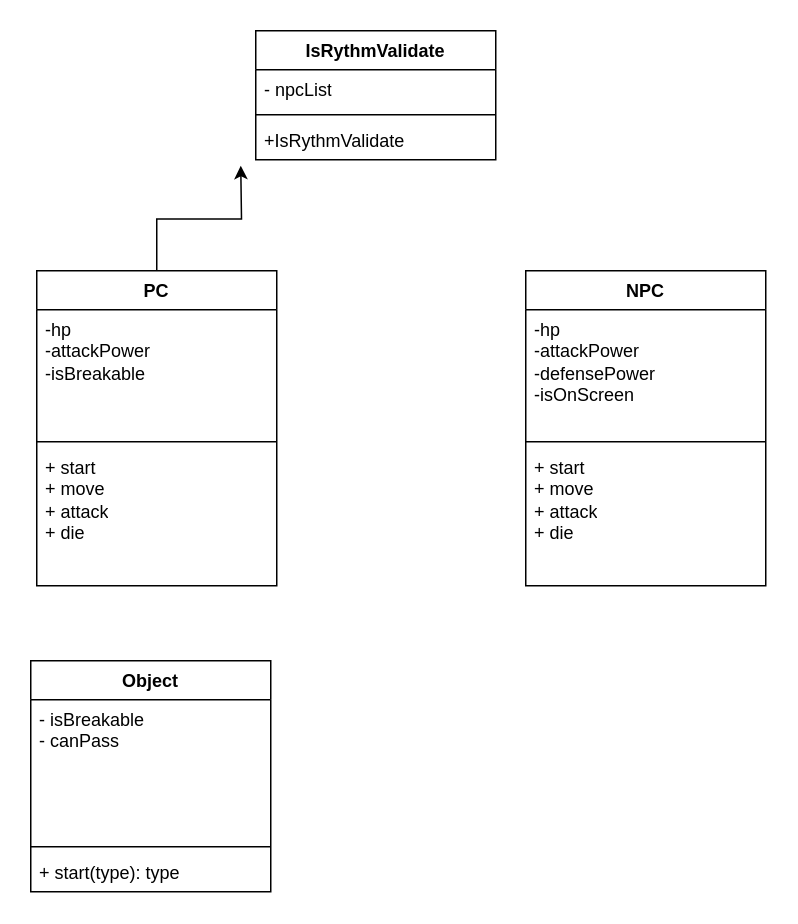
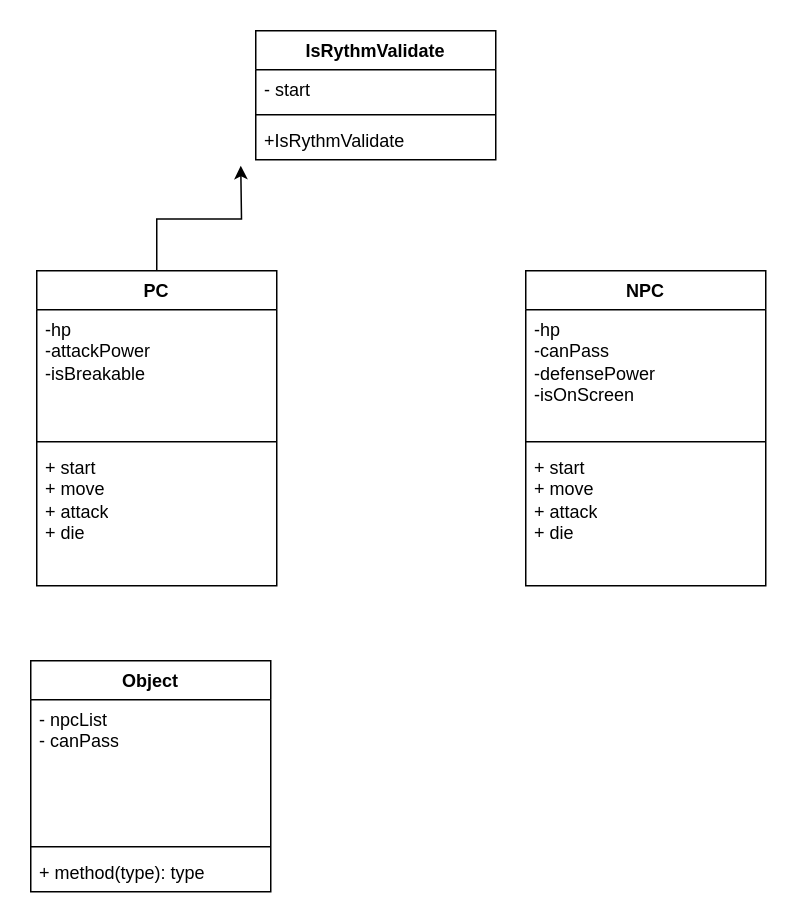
(305, 91) -> (298, 91)
(600, 363) -> (600, 363)
(98, 732) -> (83, 732)
(128, 874) -> (134, 874)
